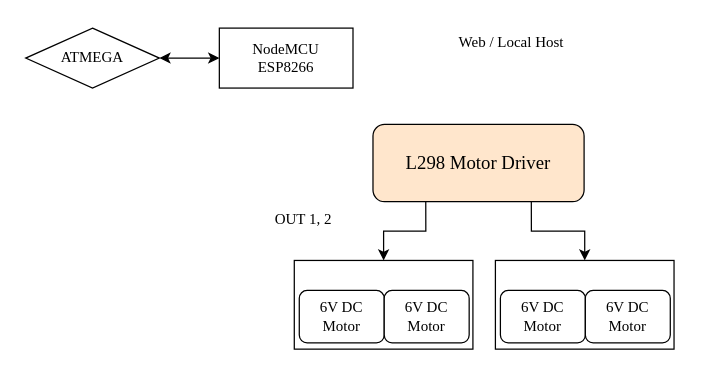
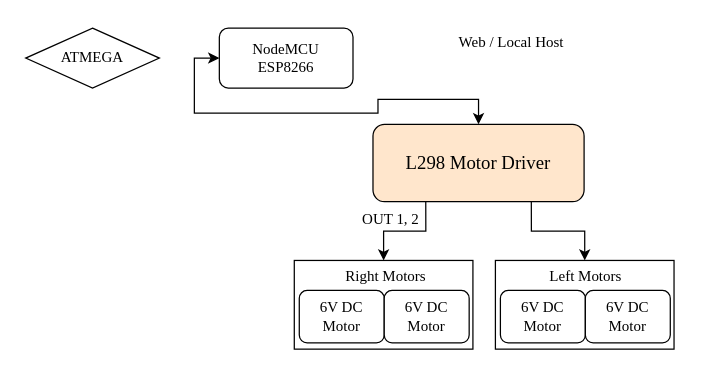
(182, 58) -> (323, 113)
(286, 58) -> (286, 58)
(303, 217) -> (390, 217)
none -> (385, 277)
none -> (586, 277)
